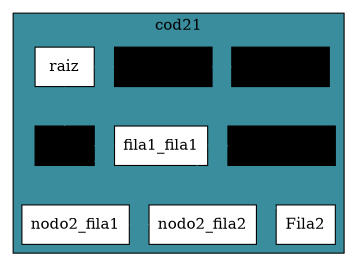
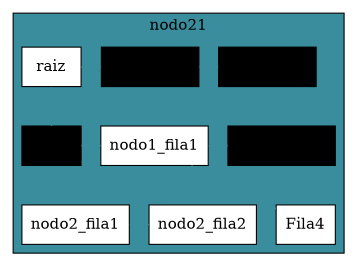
(179, 26) -> (179, 26)
(161, 146) -> (155, 146)
(306, 225) -> (306, 225)
